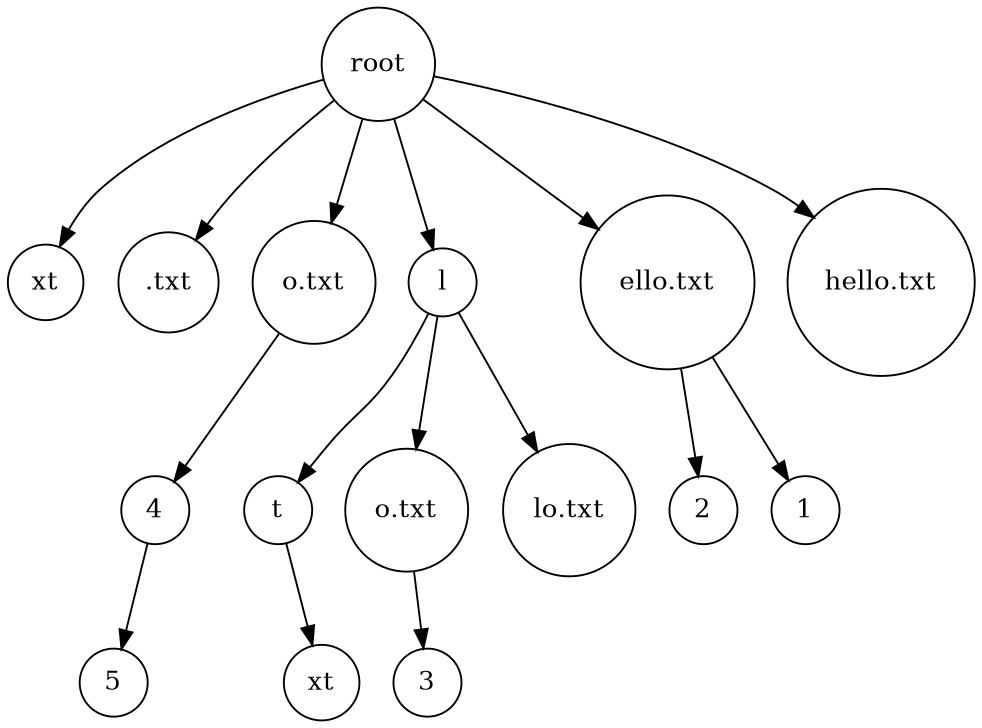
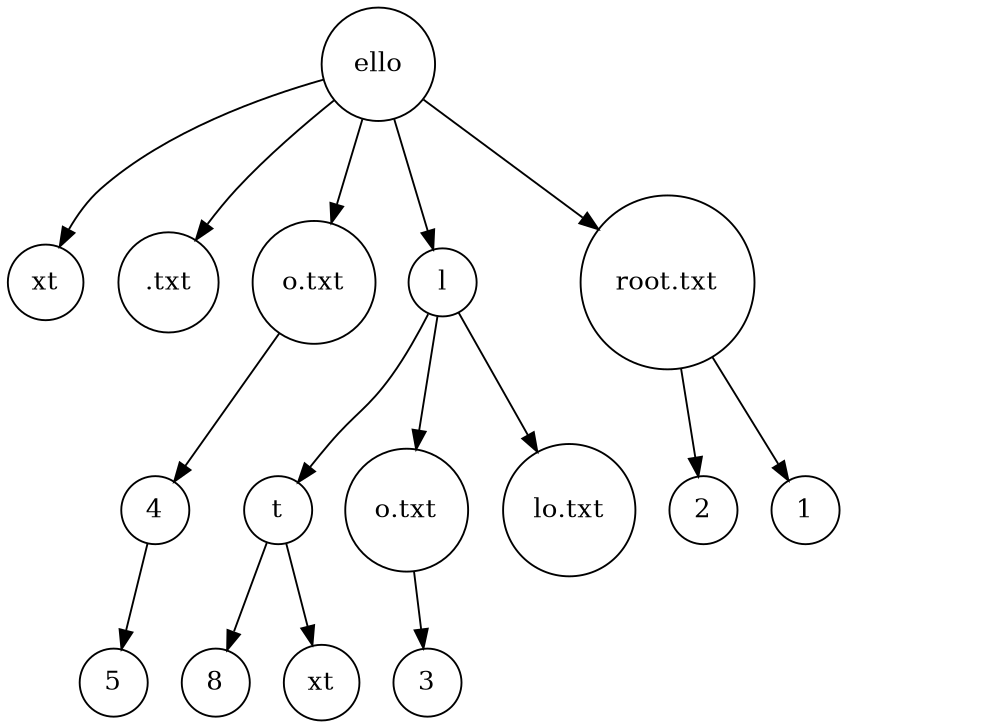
(378, 64) -> (378, 64)
(668, 282) -> (668, 282)
(881, 282) -> none
none -> (216, 683)
